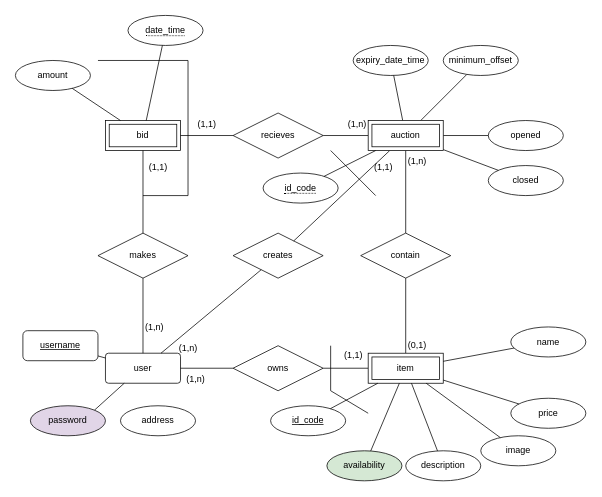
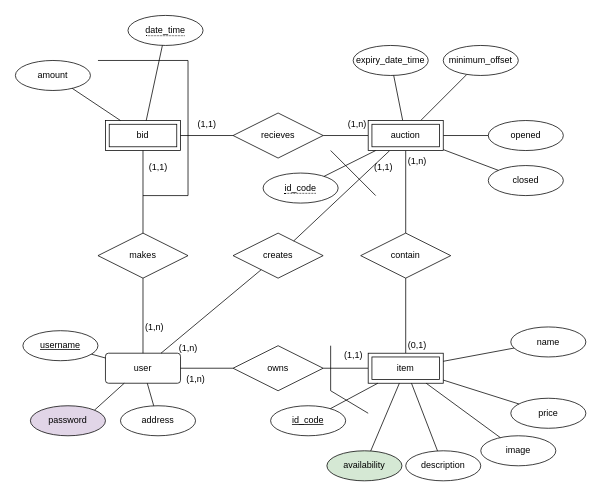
(60, 345) -> (60, 345)
none -> (150, 394)
